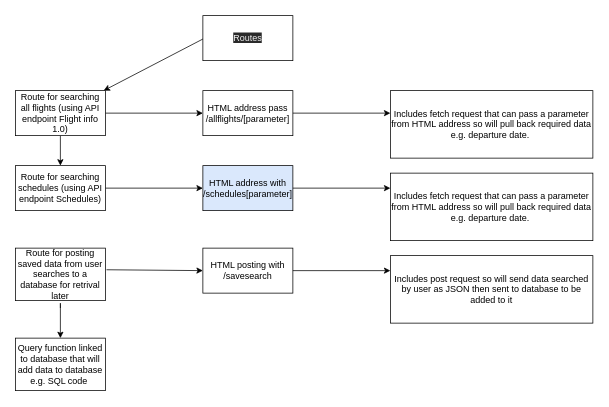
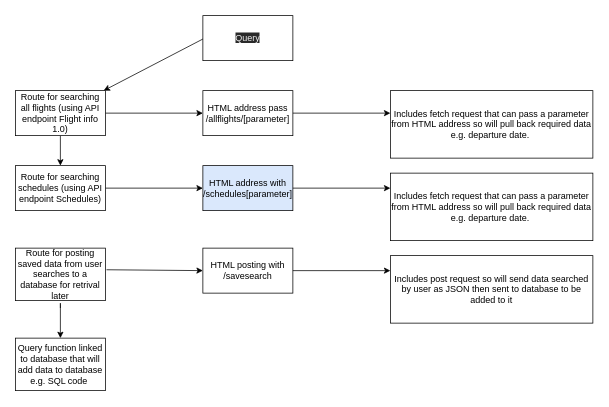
(248, 38) -> (248, 38)
